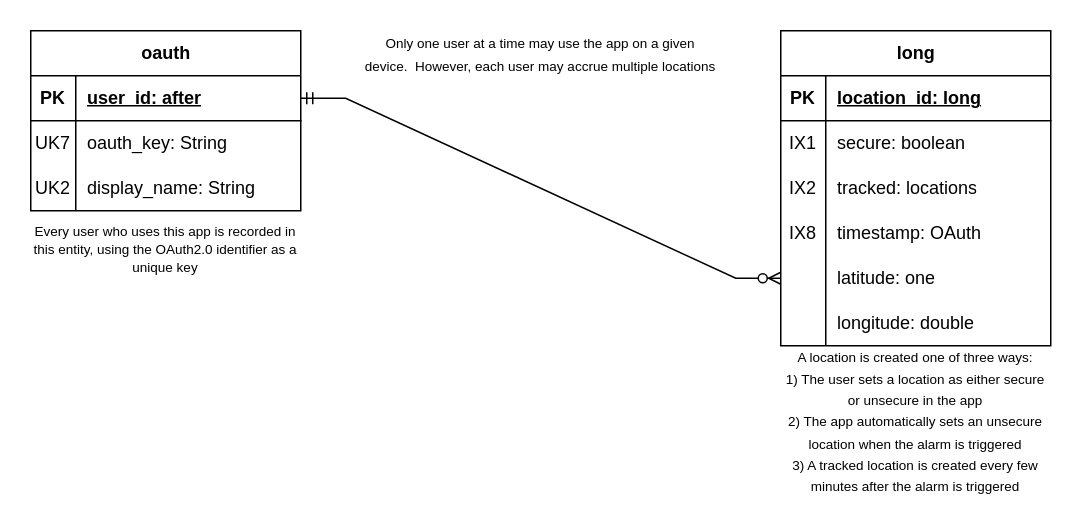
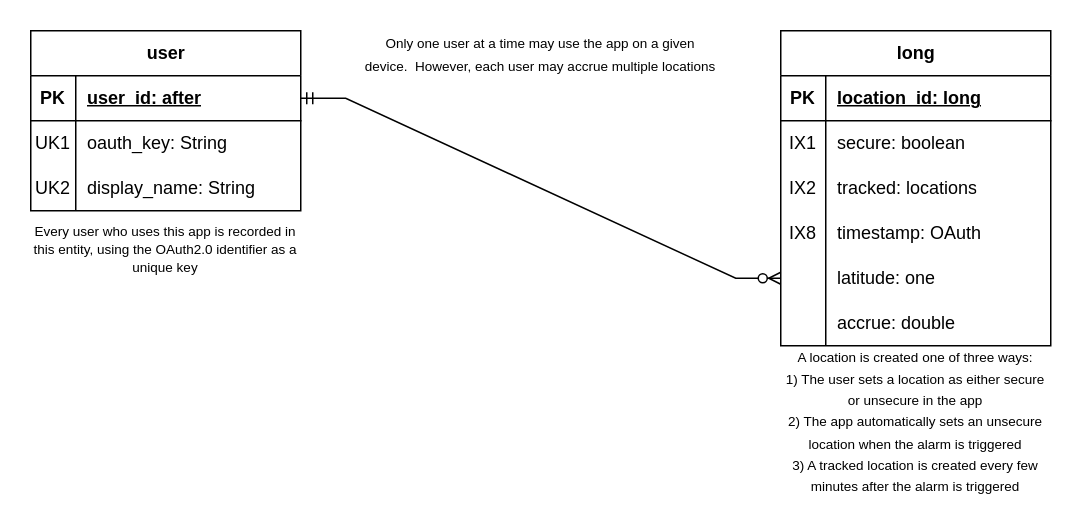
(167, 53) -> (167, 53)
(53, 143) -> (53, 143)
(912, 323) -> (901, 323)
